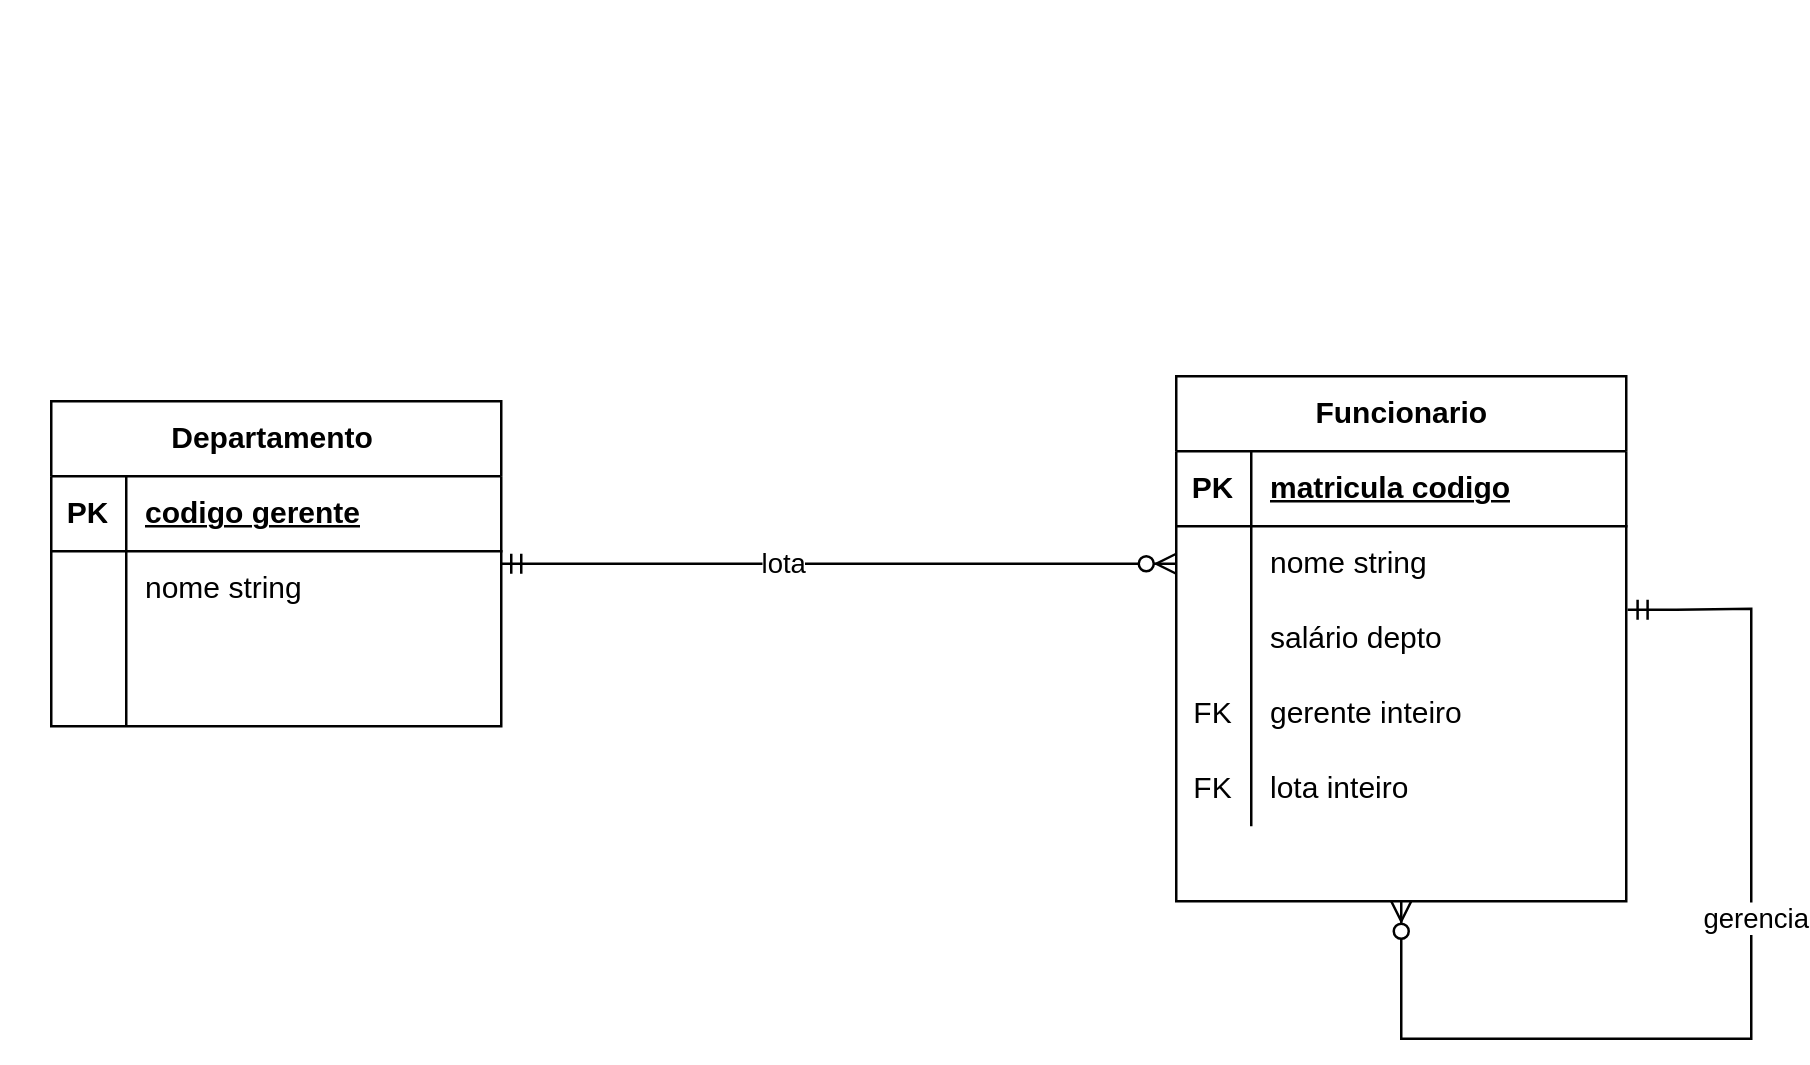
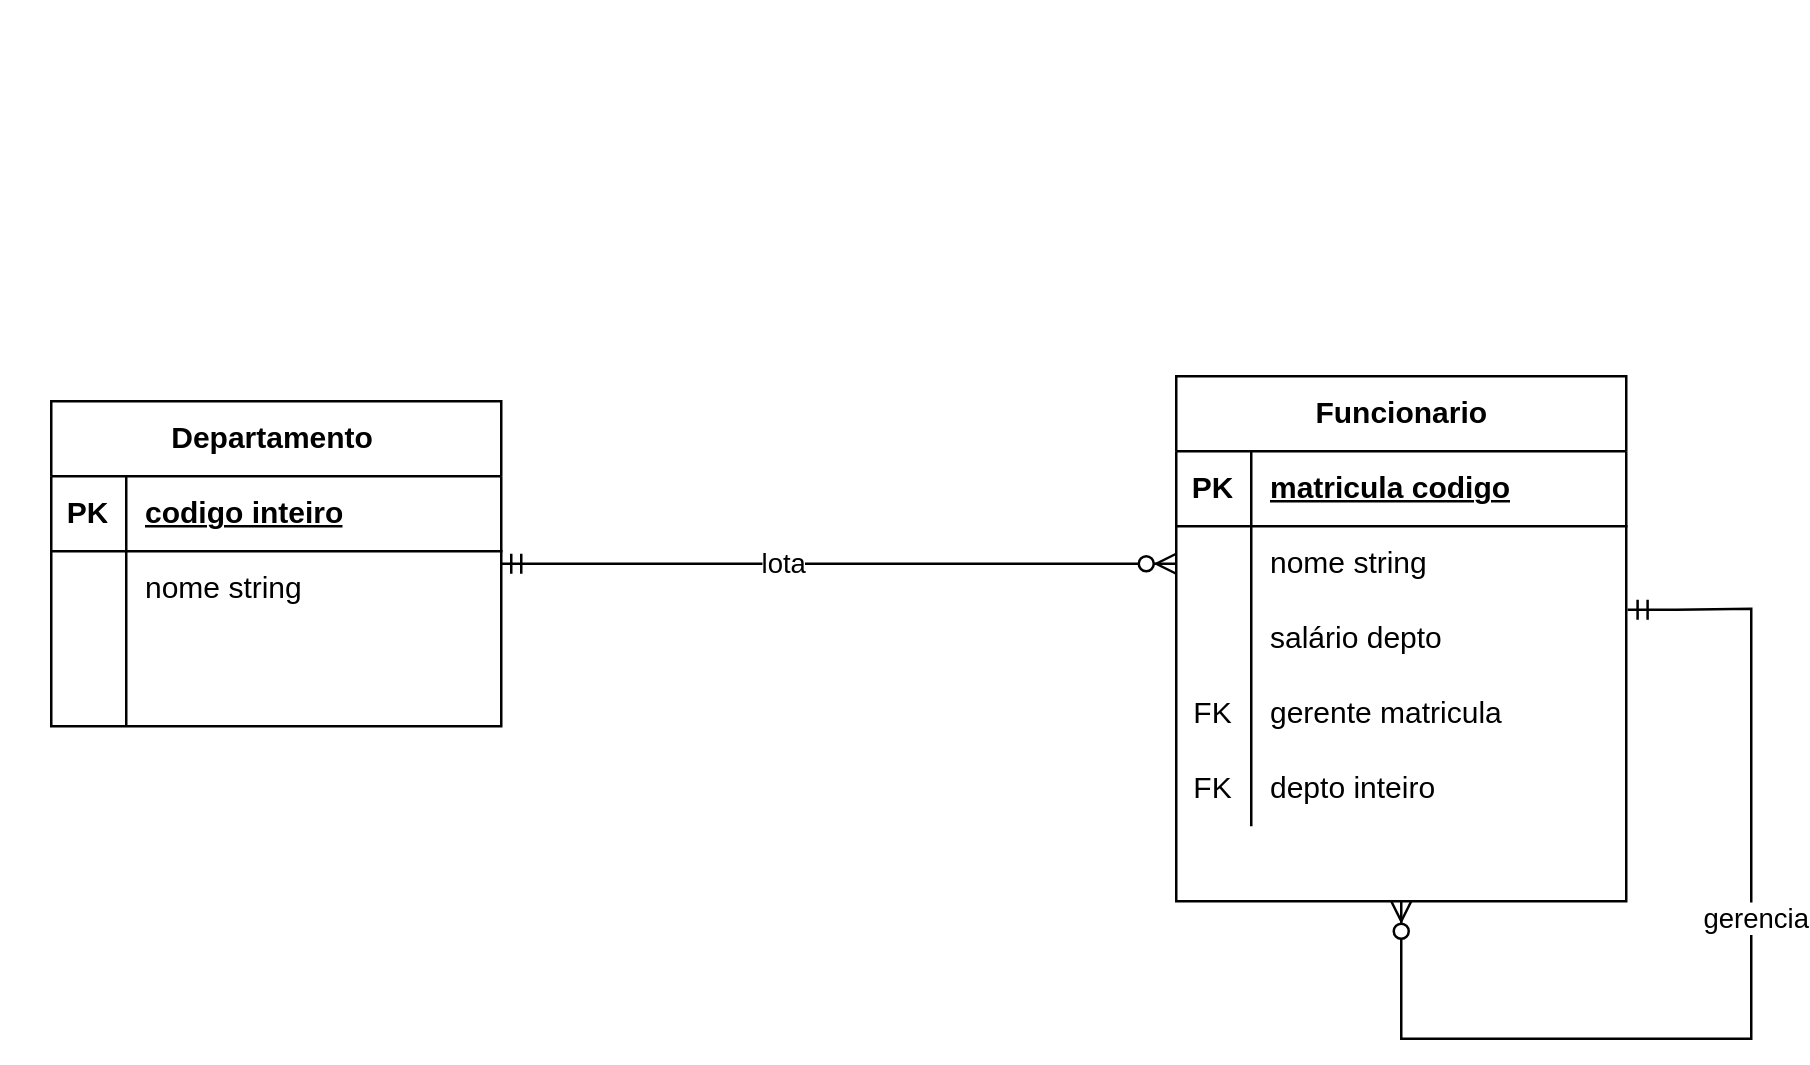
(256, 514) -> (248, 514)
(1386, 714) -> (1402, 714)
(1356, 789) -> (1369, 789)
